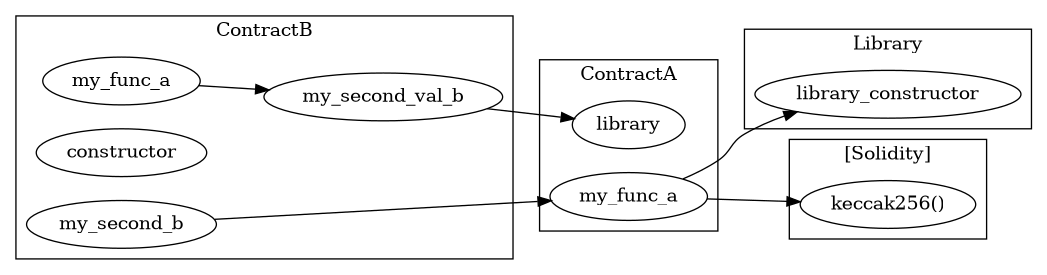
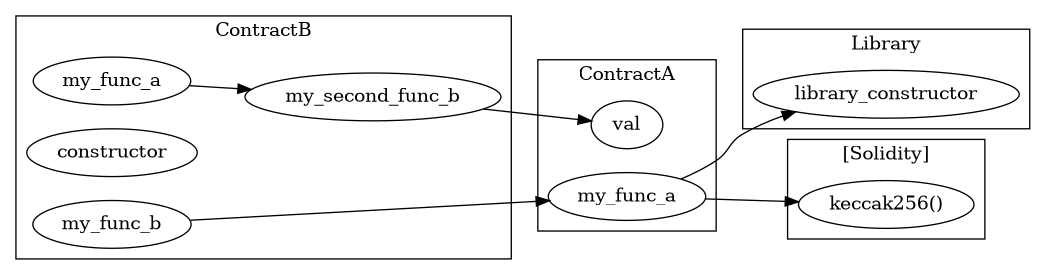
(383, 97) -> (373, 97)
(629, 125) -> (627, 125)
(121, 224) -> (112, 224)
